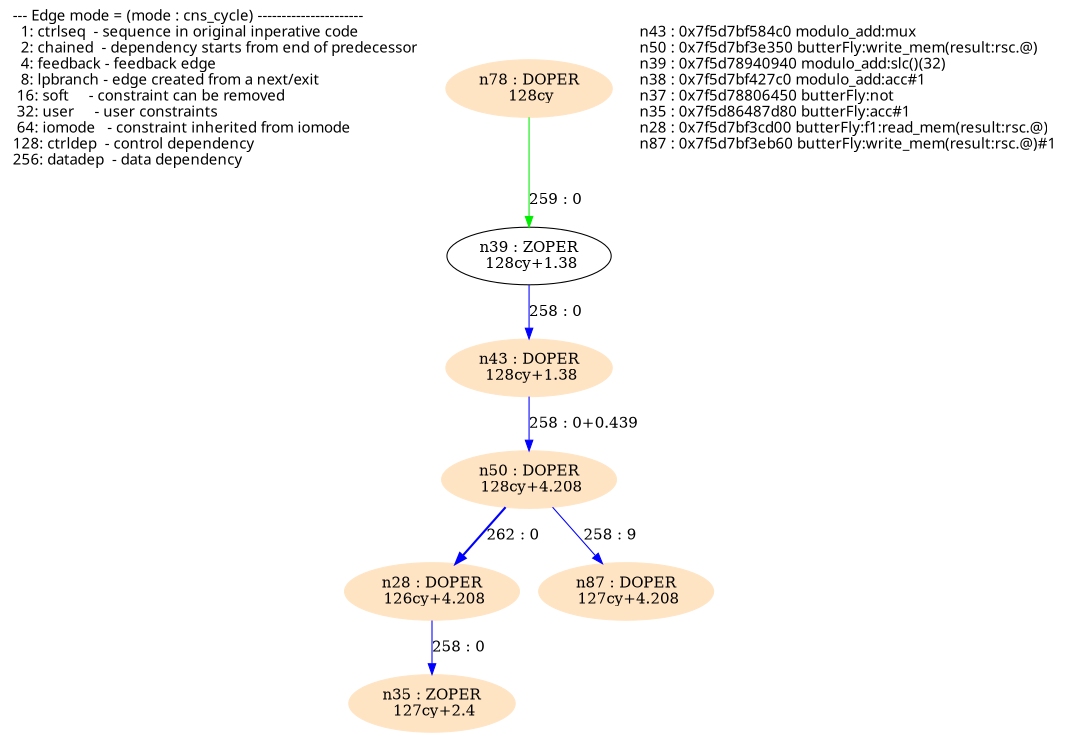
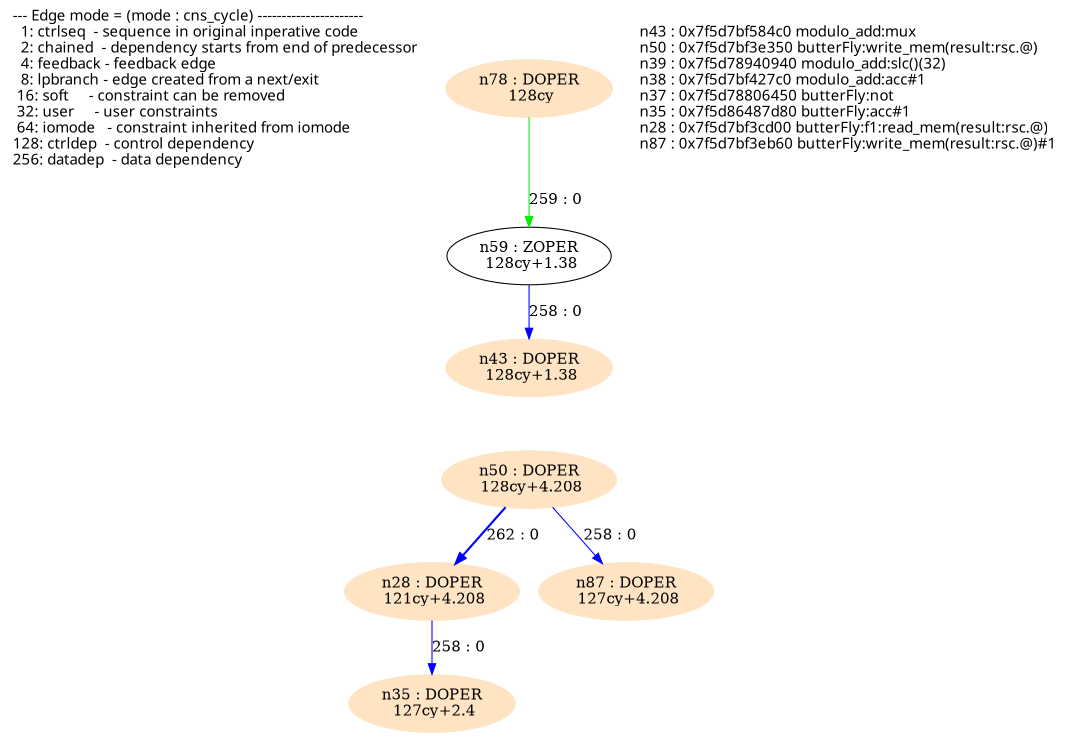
(529, 256) -> (529, 256)
(529, 418) -> none
(610, 535) -> (610, 535)
(432, 591) -> (432, 591)
(432, 703) -> (432, 703)
